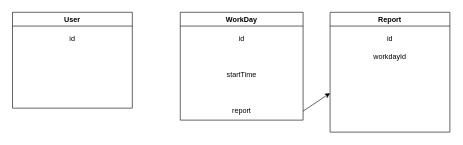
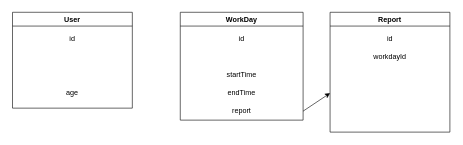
none -> (72, 93)
none -> (242, 93)
